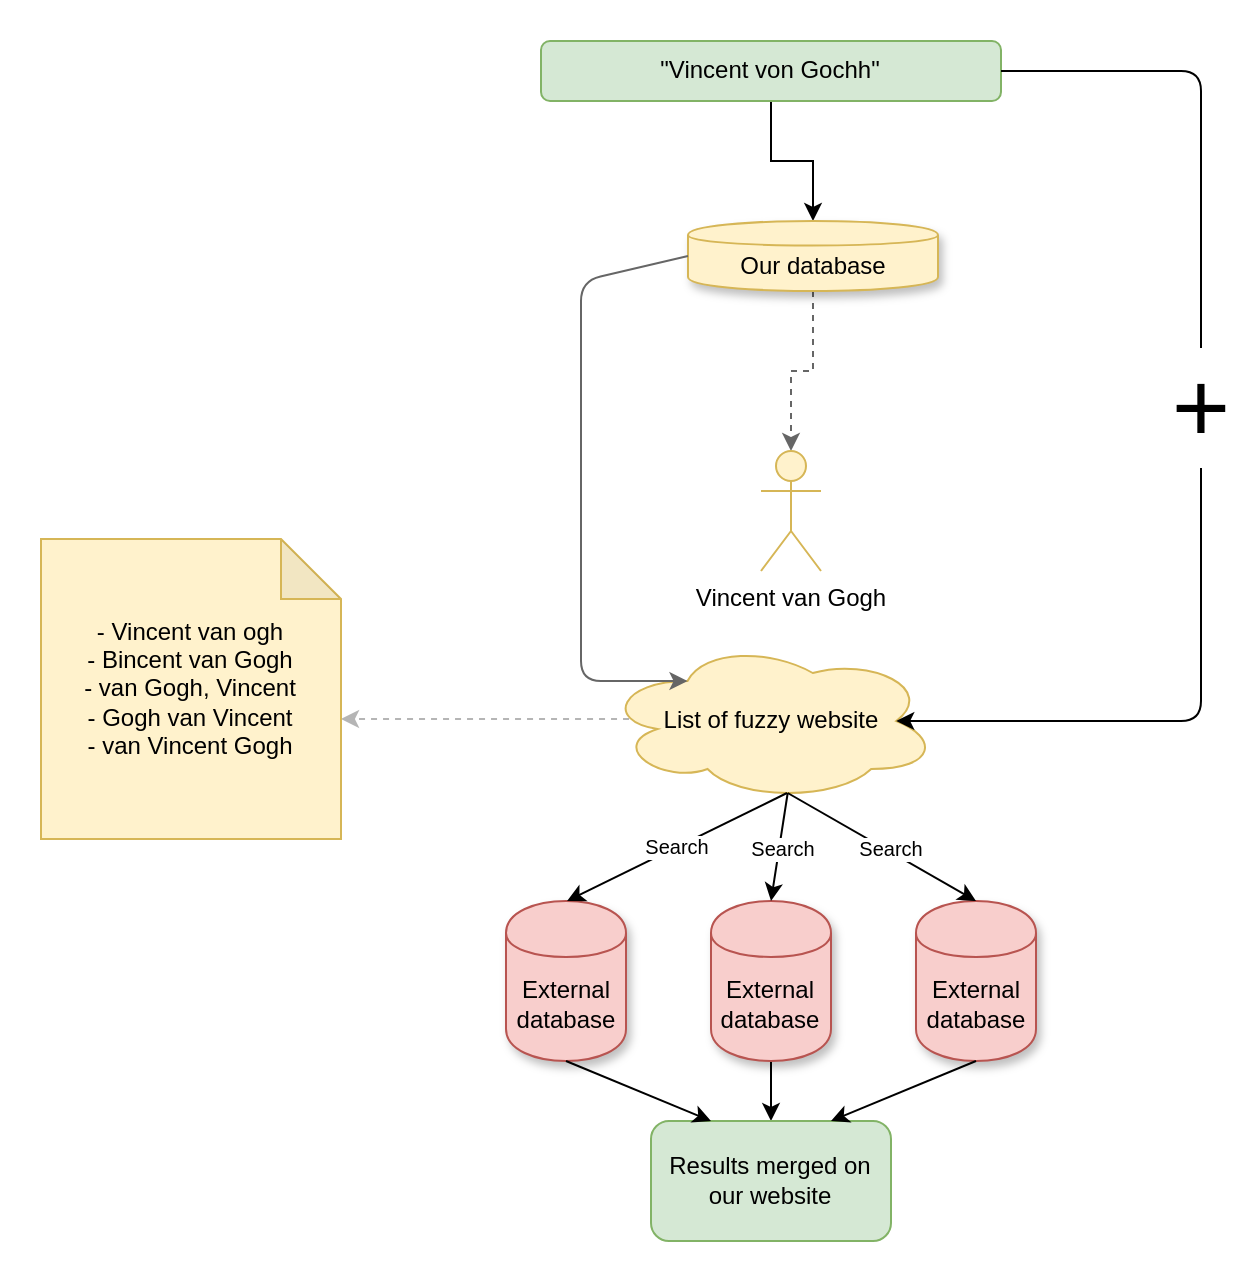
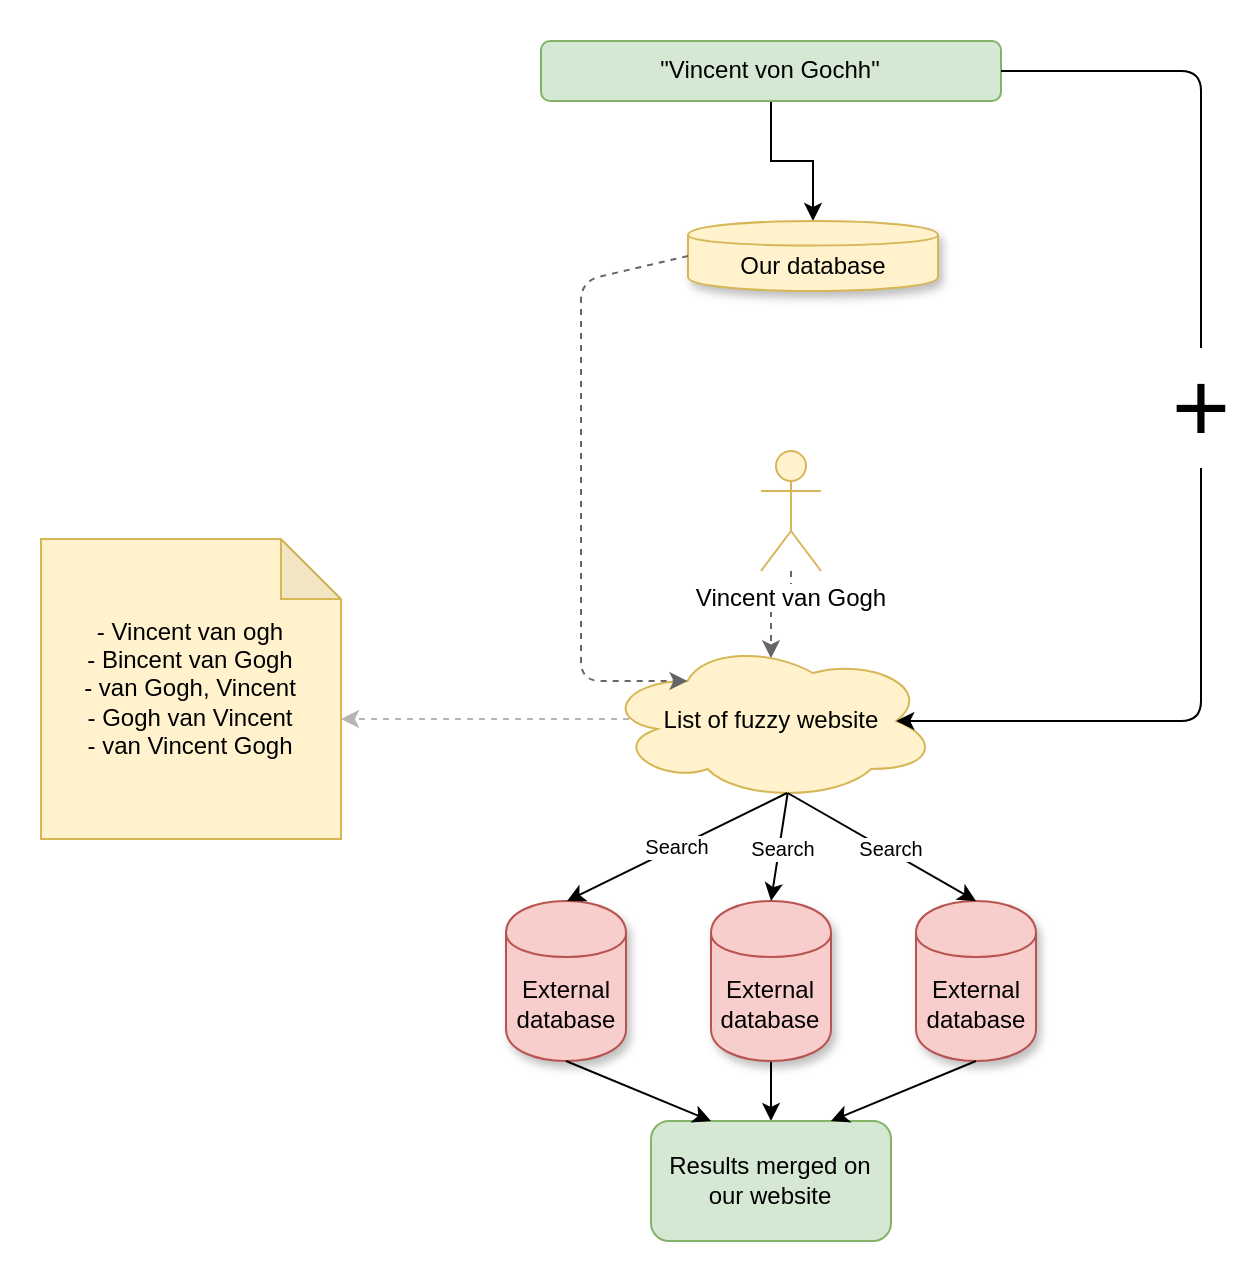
(809, 371) -> none
(581, 473) -> (581, 473)
none -> (771, 627)
